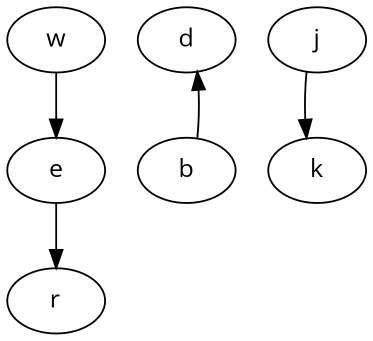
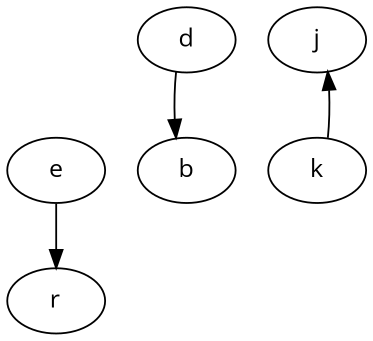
(56, 40) -> none
(305, 96) -> (329, 114)
(199, 114) -> (175, 96)
